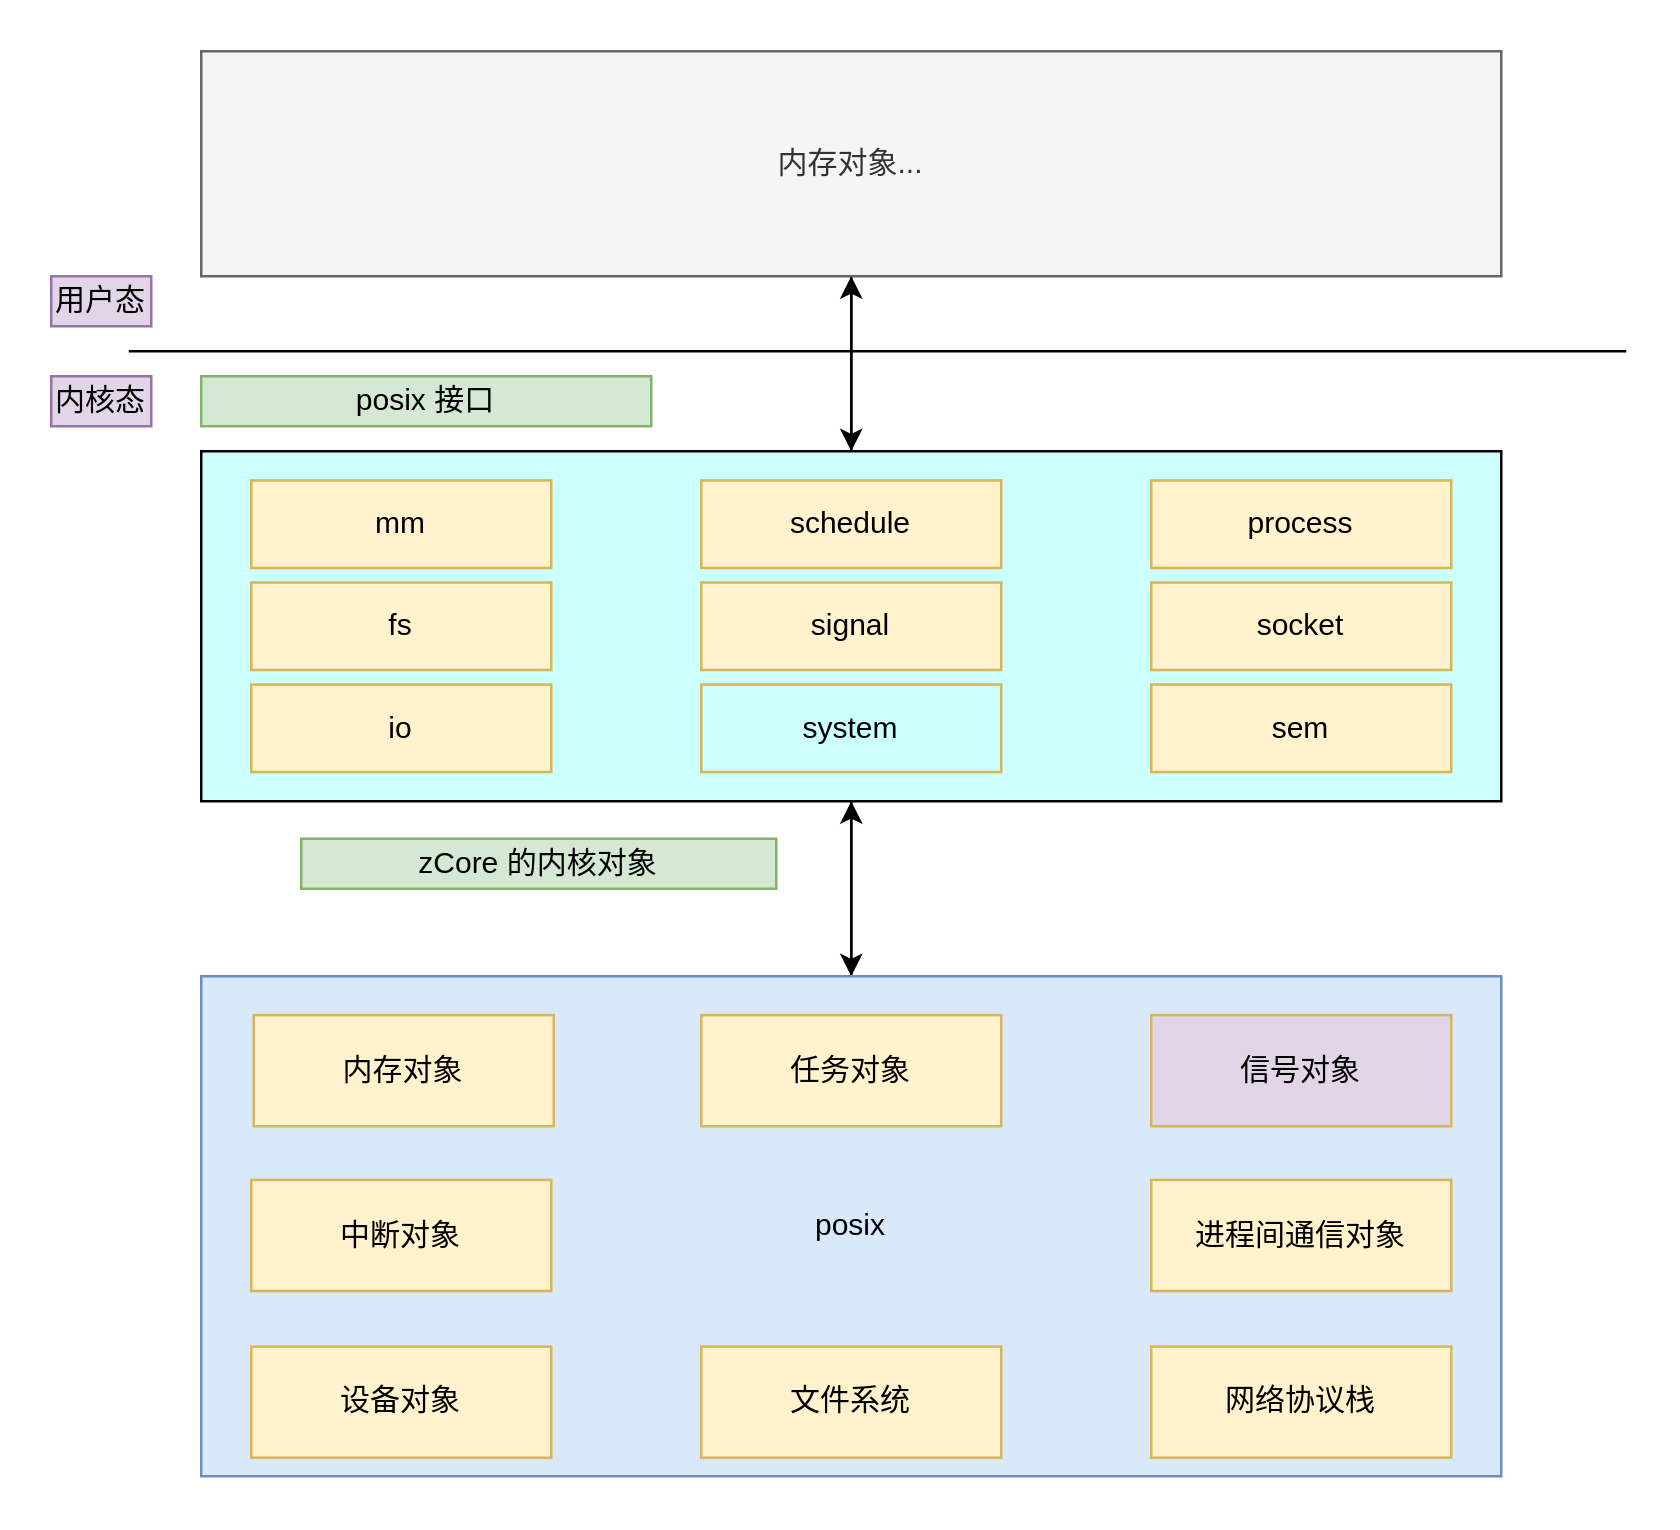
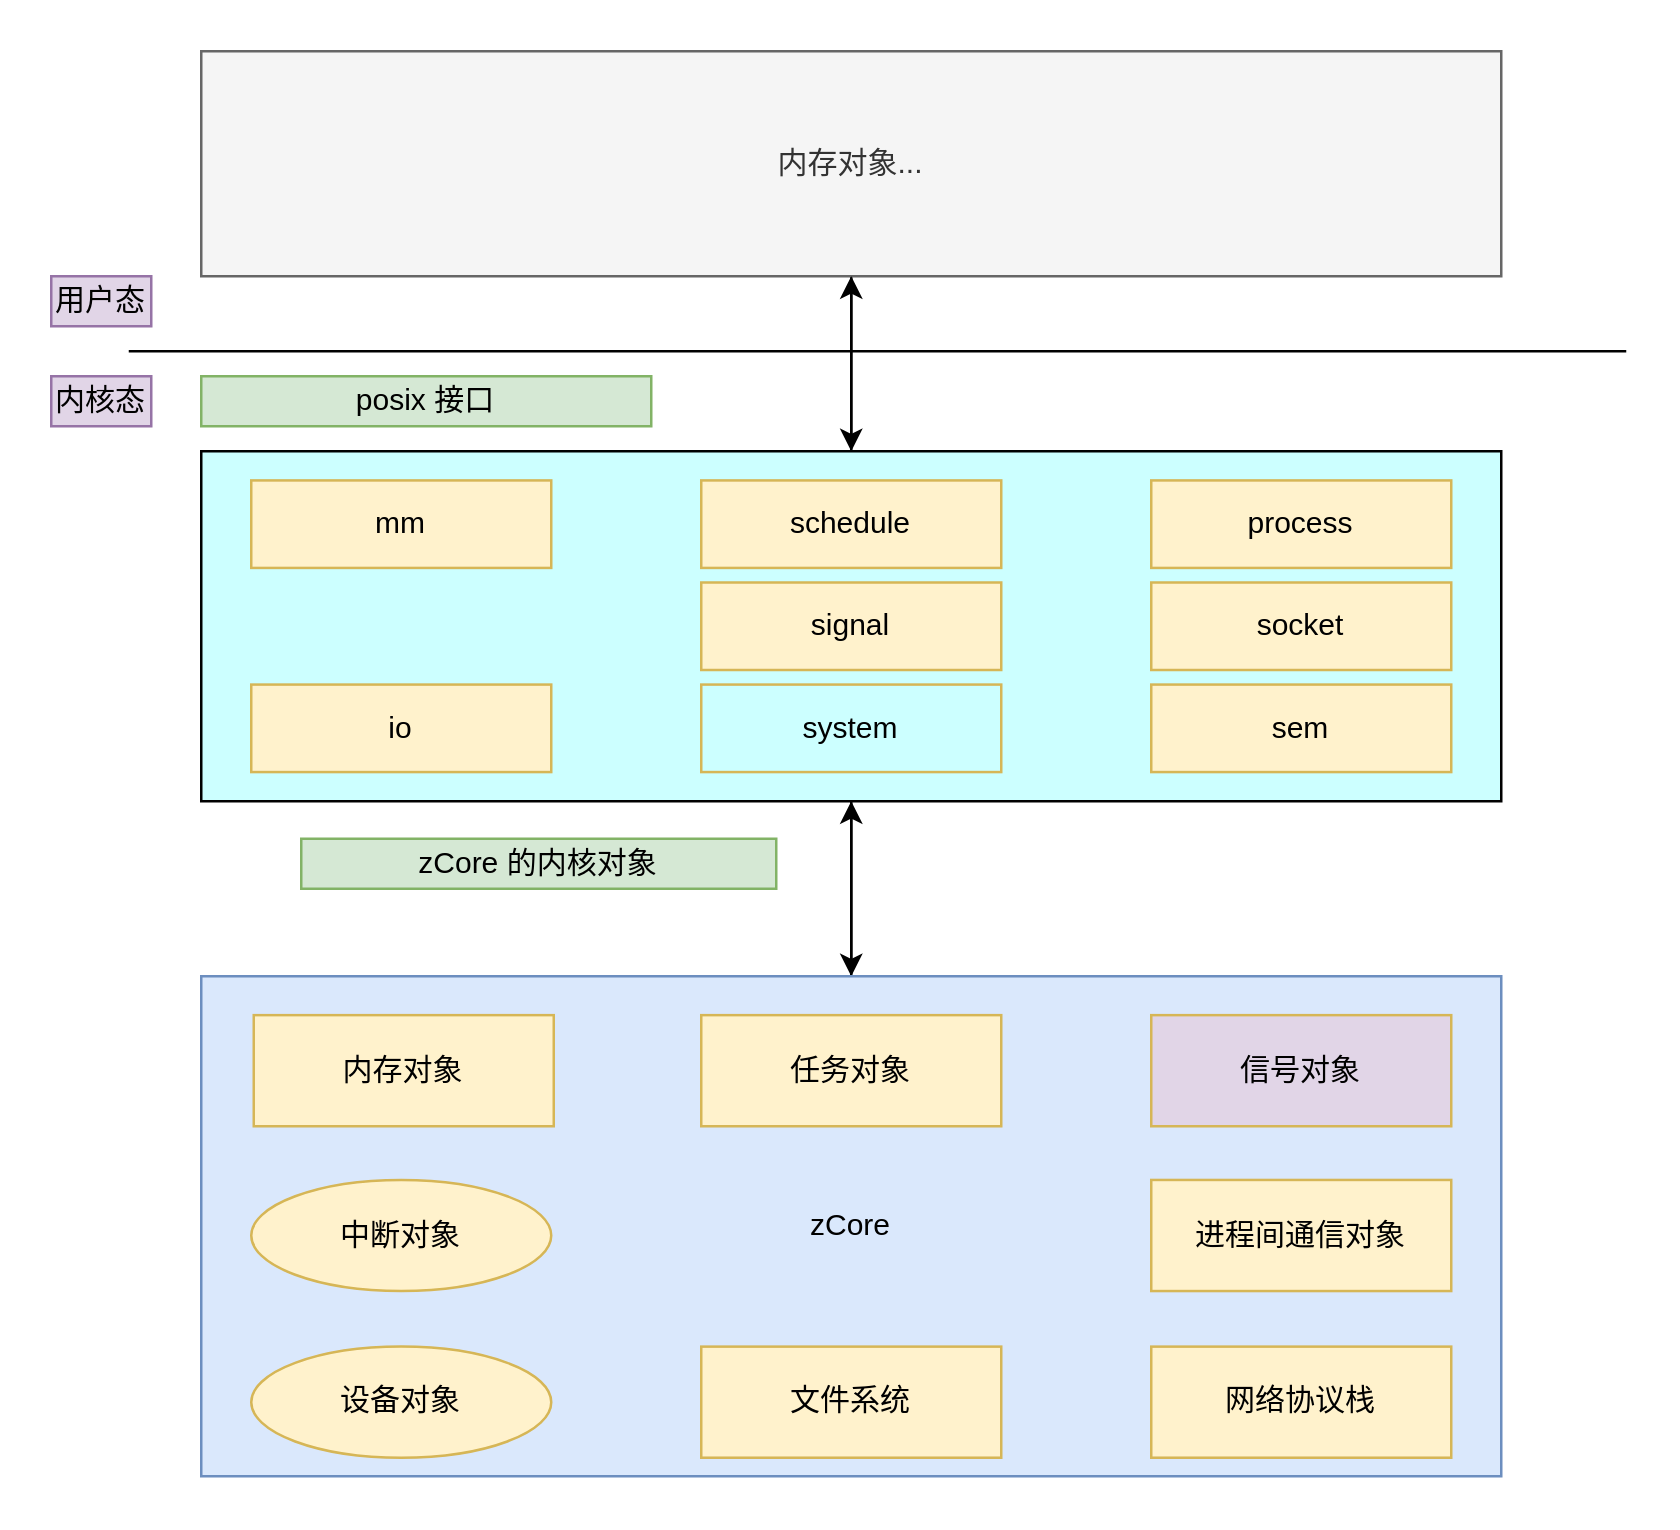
(401, 626) -> none
(851, 1226) -> (851, 1226)
(401, 1236) -> (401, 1236)
(401, 1402) -> (401, 1402)
